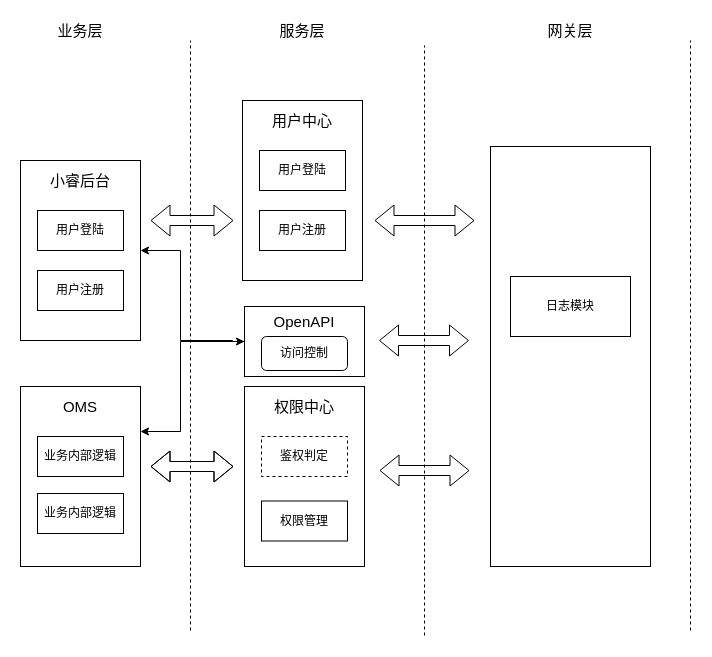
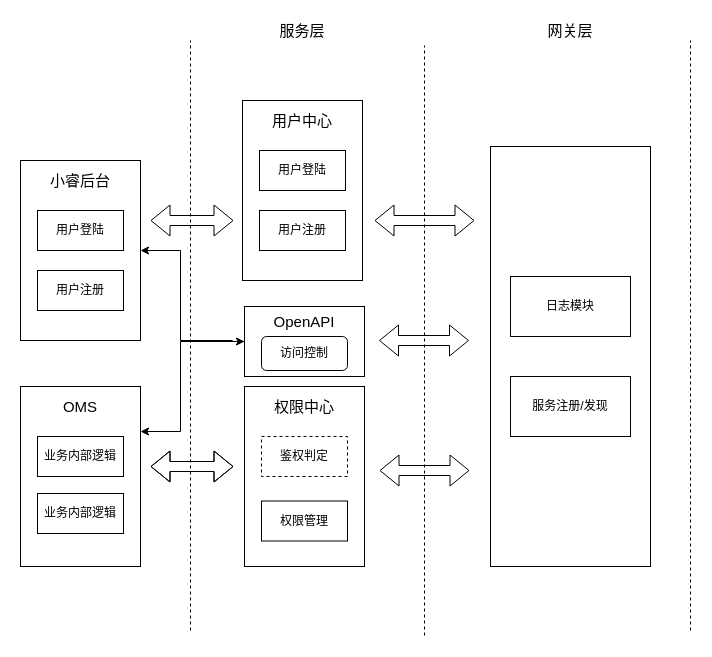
(81, 31) -> none
none -> (571, 407)
